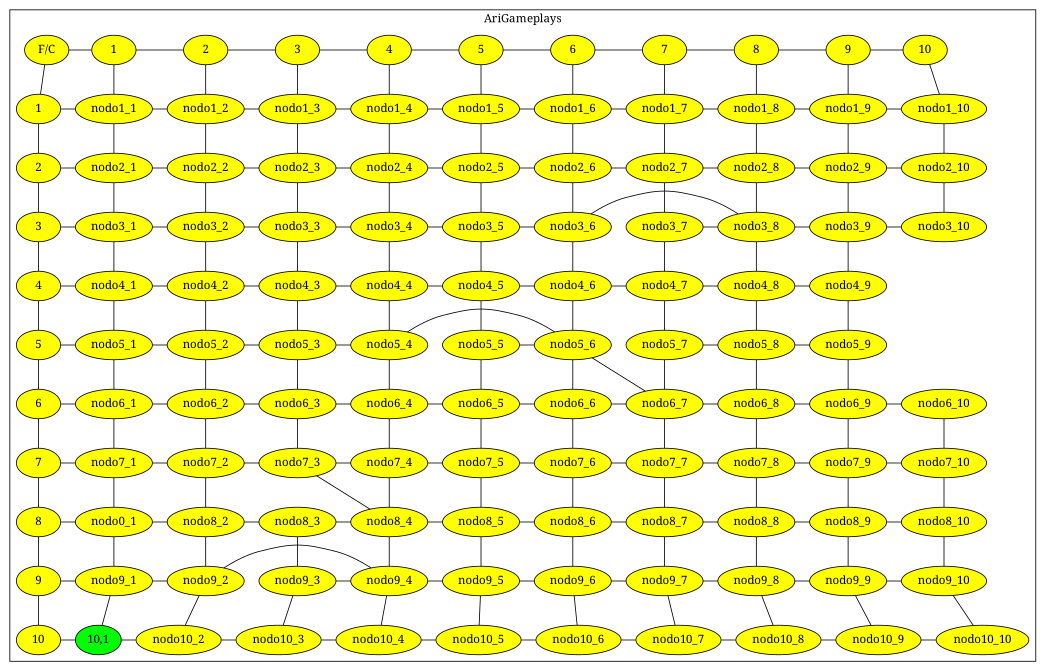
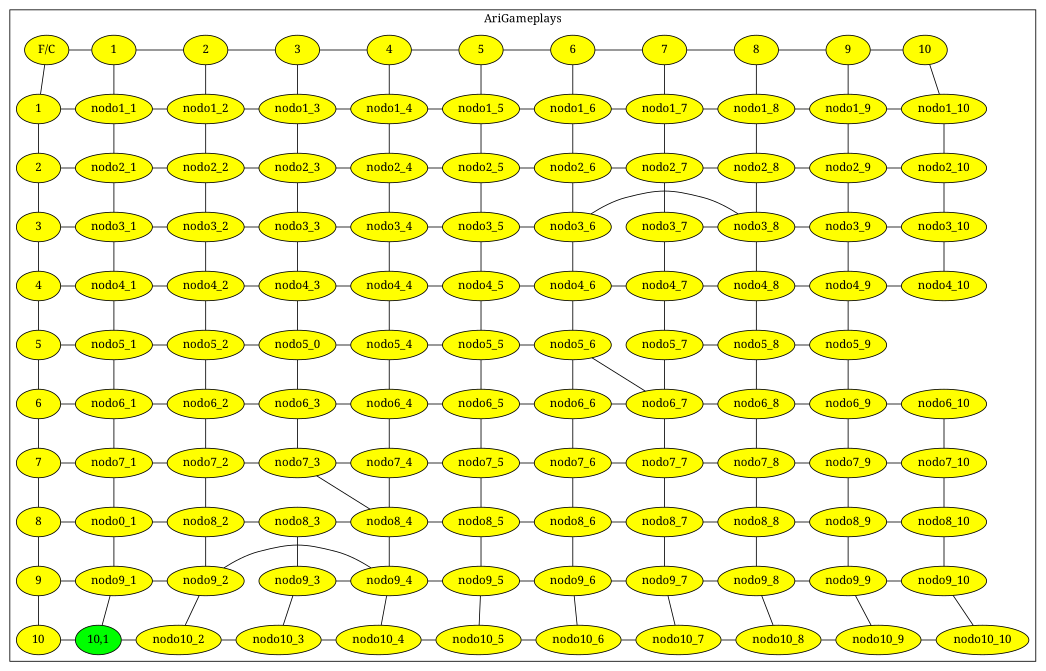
none -> (944, 286)
(473, 309) -> (435, 345)
(297, 345) -> (297, 345)
